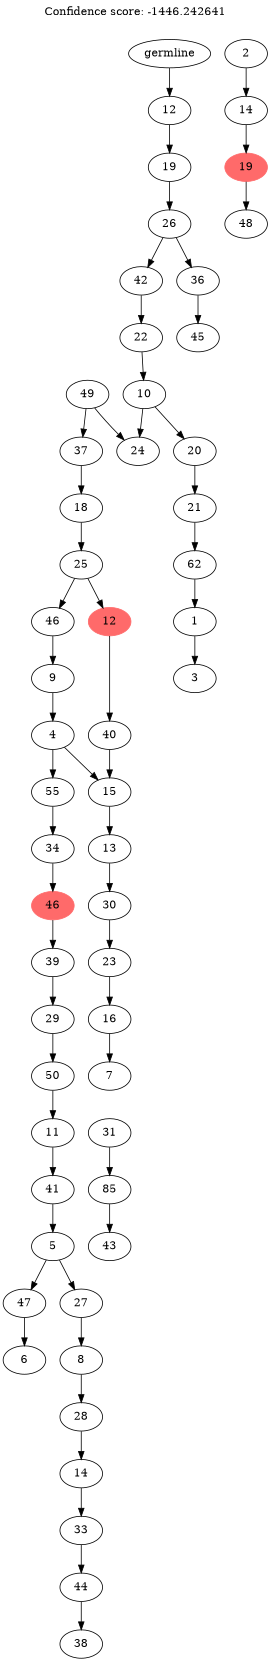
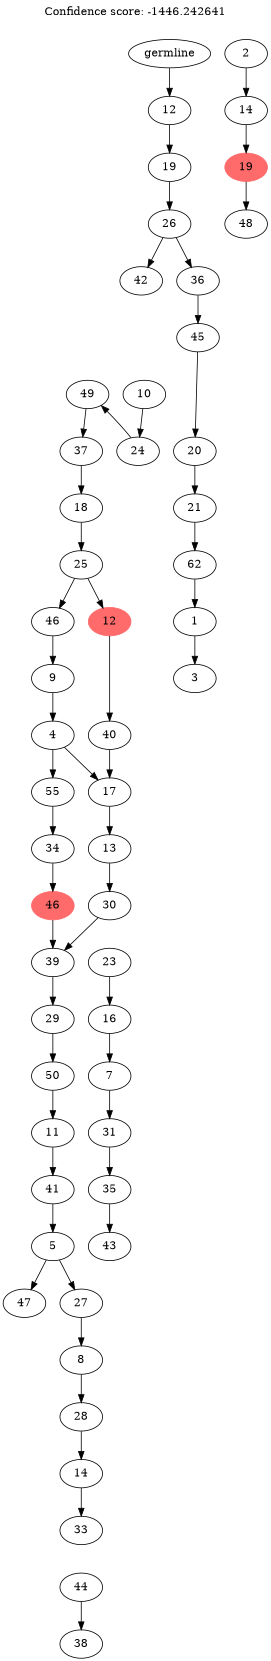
(141, 338) -> none
(167, 420) -> (197, 390)
(106, 421) -> (119, 424)
(110, 792) -> (110, 792)
(110, 930) -> (84, 931)
none -> (110, 1101)
(110, 1190) -> (110, 1190)
(24, 1360) -> none
(81, 1555) -> none
